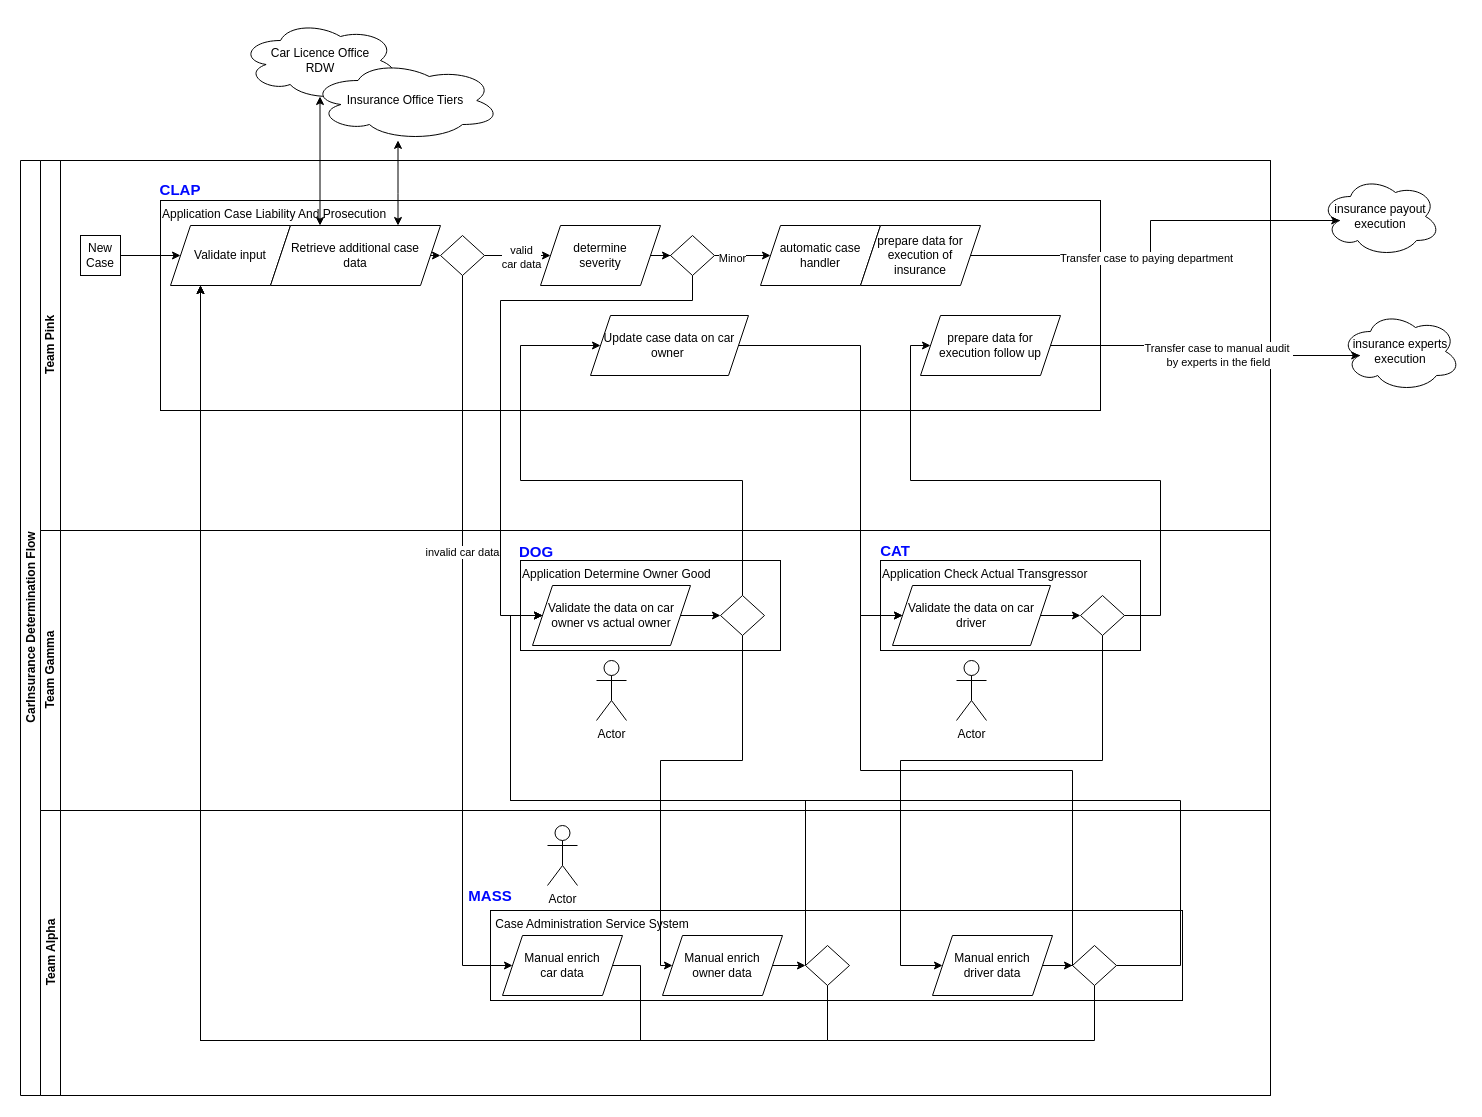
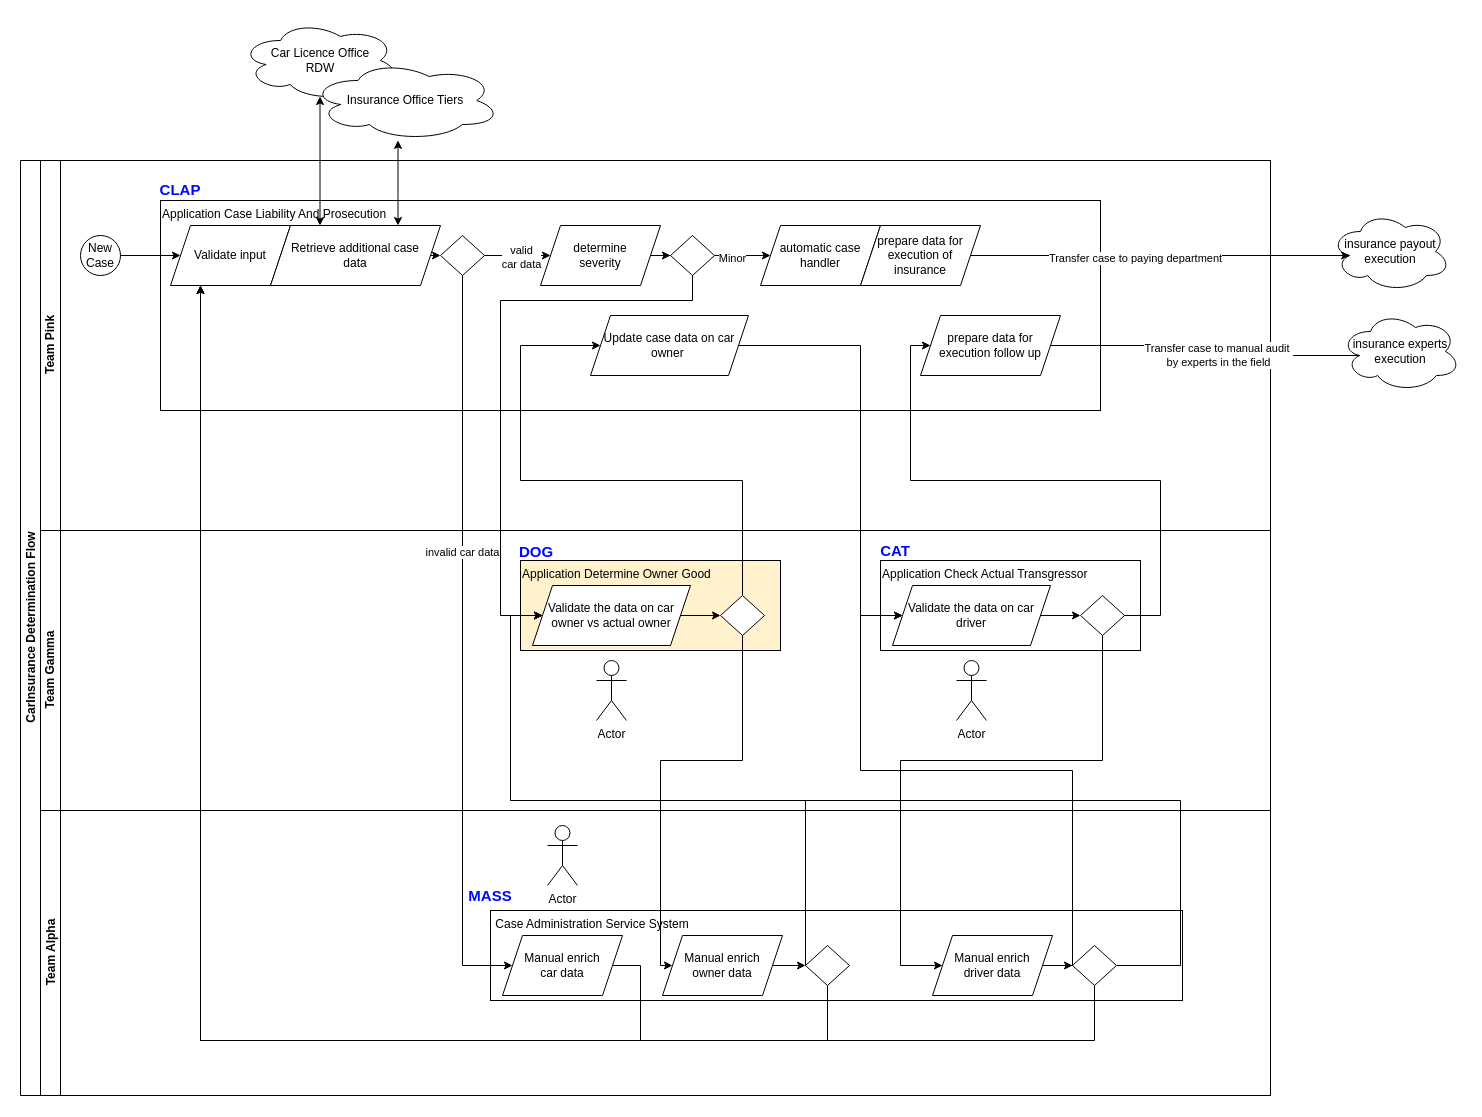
(1381, 217) -> (1391, 252)
(101, 256) -> (101, 256)
(1351, 356) -> (1353, 356)
(619, 575) -> (619, 575)
